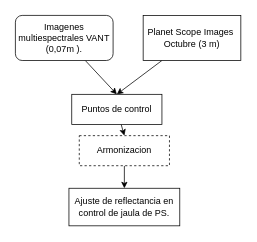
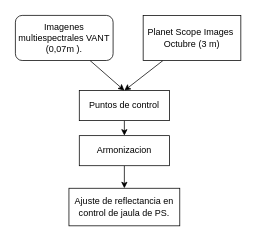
(117, 109) -> (124, 105)
(124, 150) -> (124, 150)
